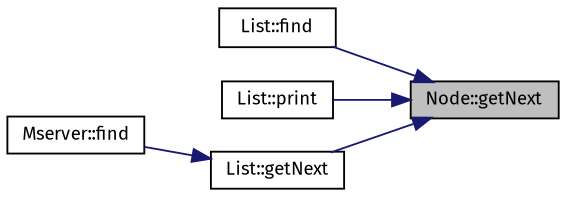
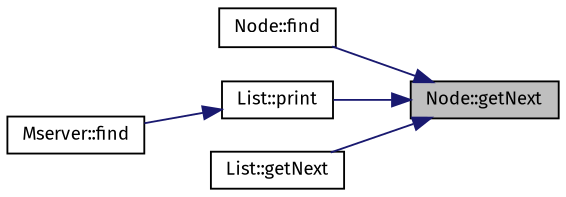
(278, 28) -> (278, 28)
(169, 151) -> (174, 118)
